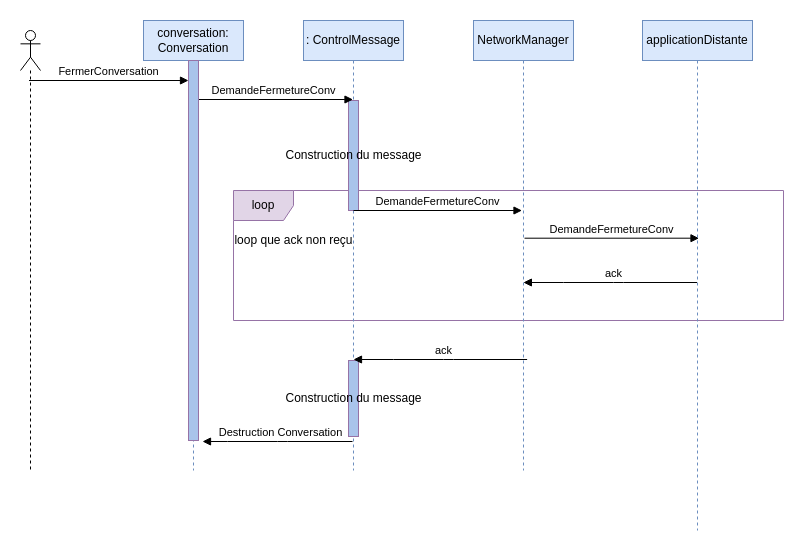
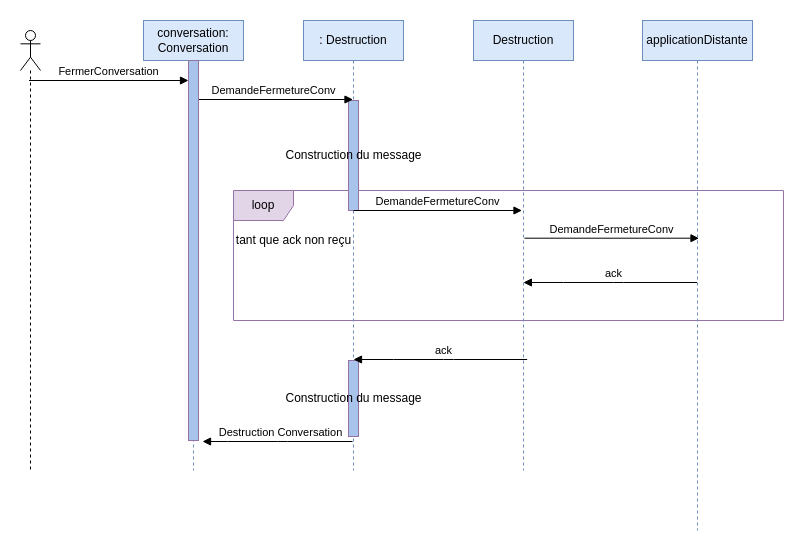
(354, 41) -> (354, 41)
(524, 41) -> (524, 41)
(294, 241) -> (294, 241)
